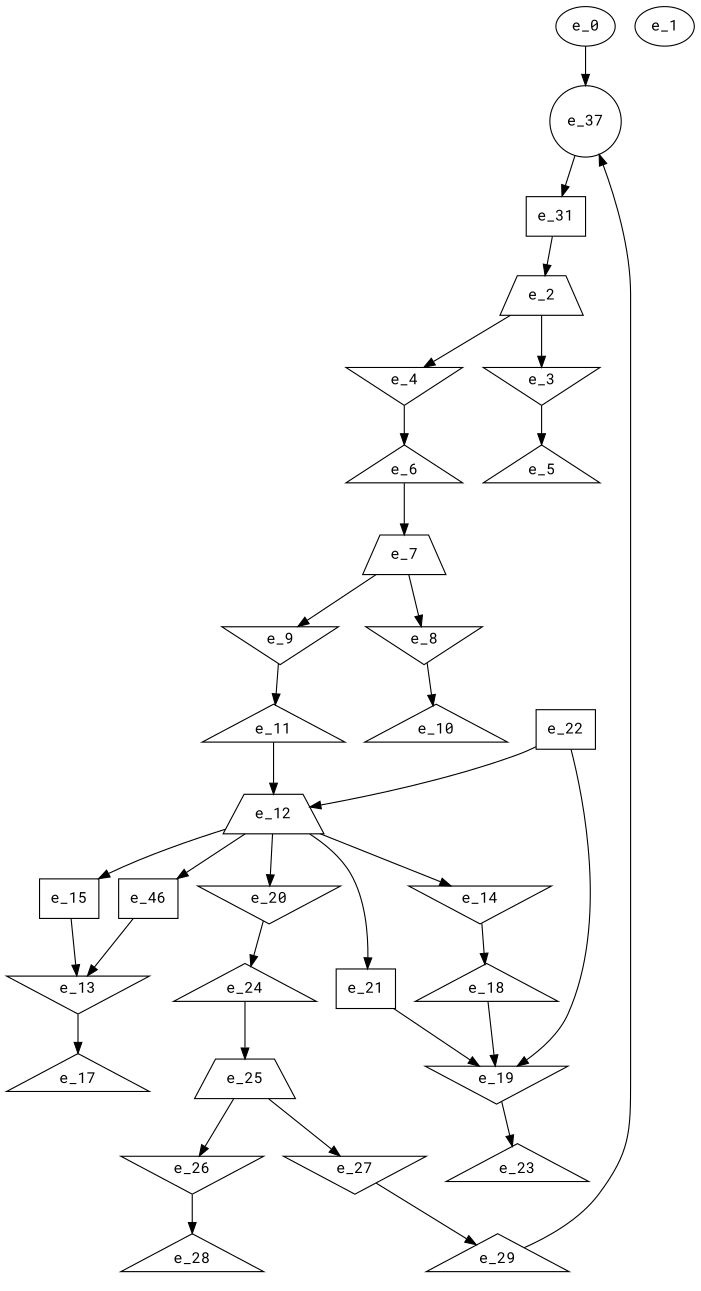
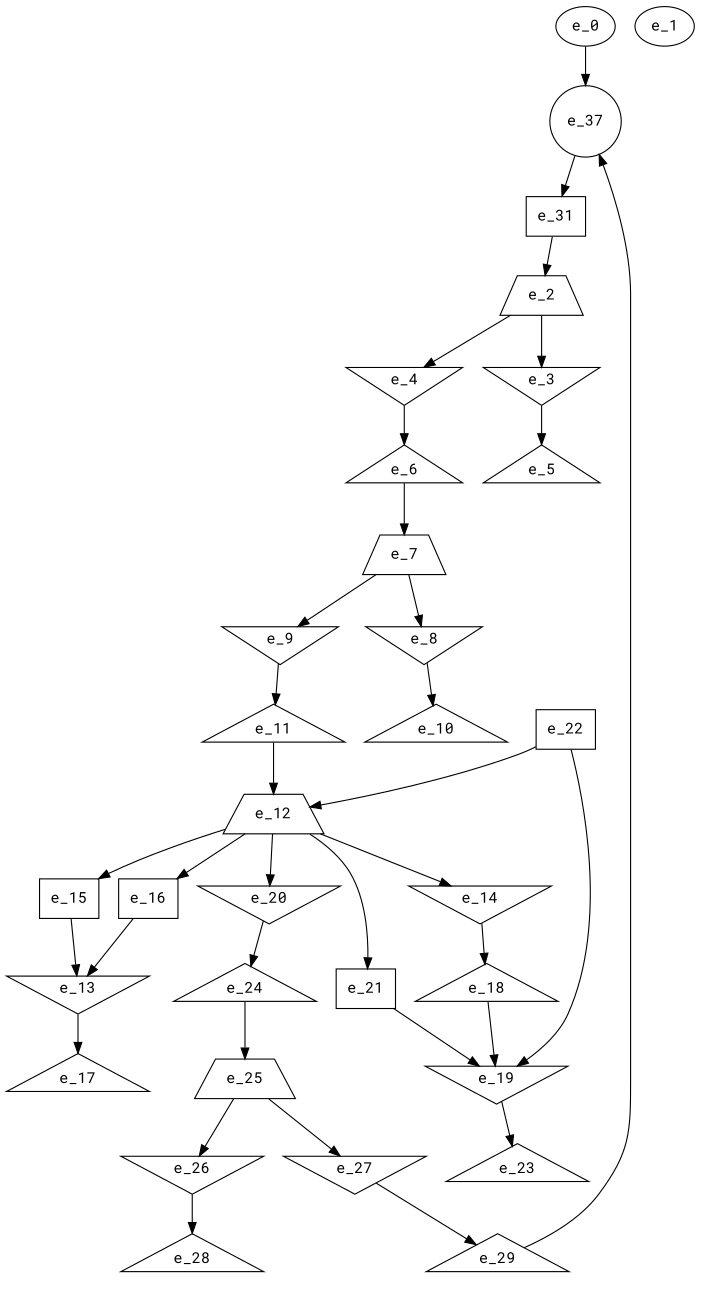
(148, 899) -> (148, 899)
